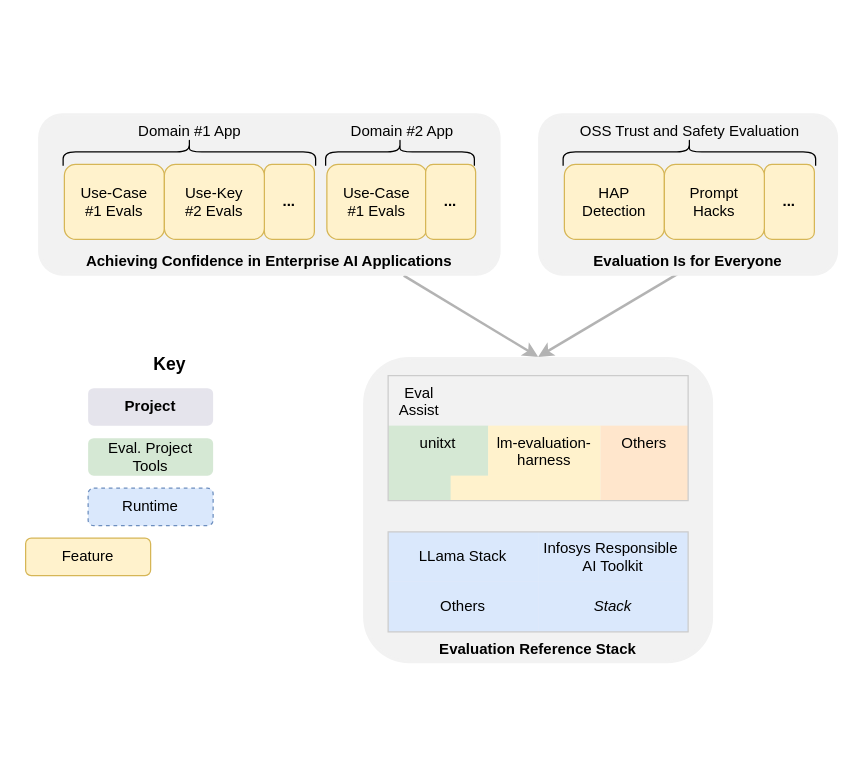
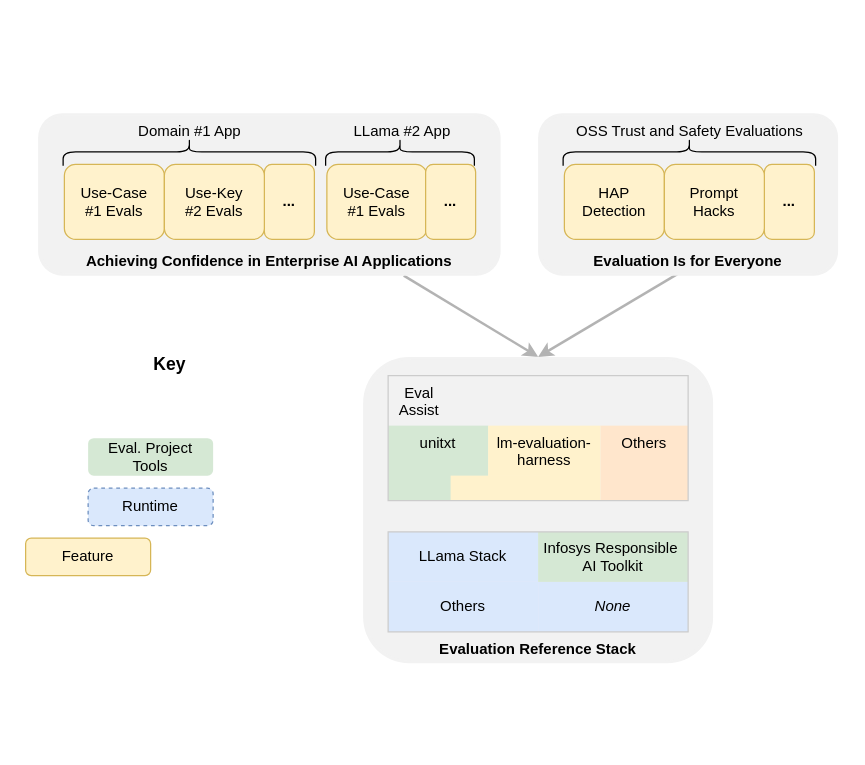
(403, 132) -> (403, 132)
(690, 132) -> (690, 132)
(151, 407) -> none
(613, 557) -> (613, 557)
(613, 607) -> (613, 607)
